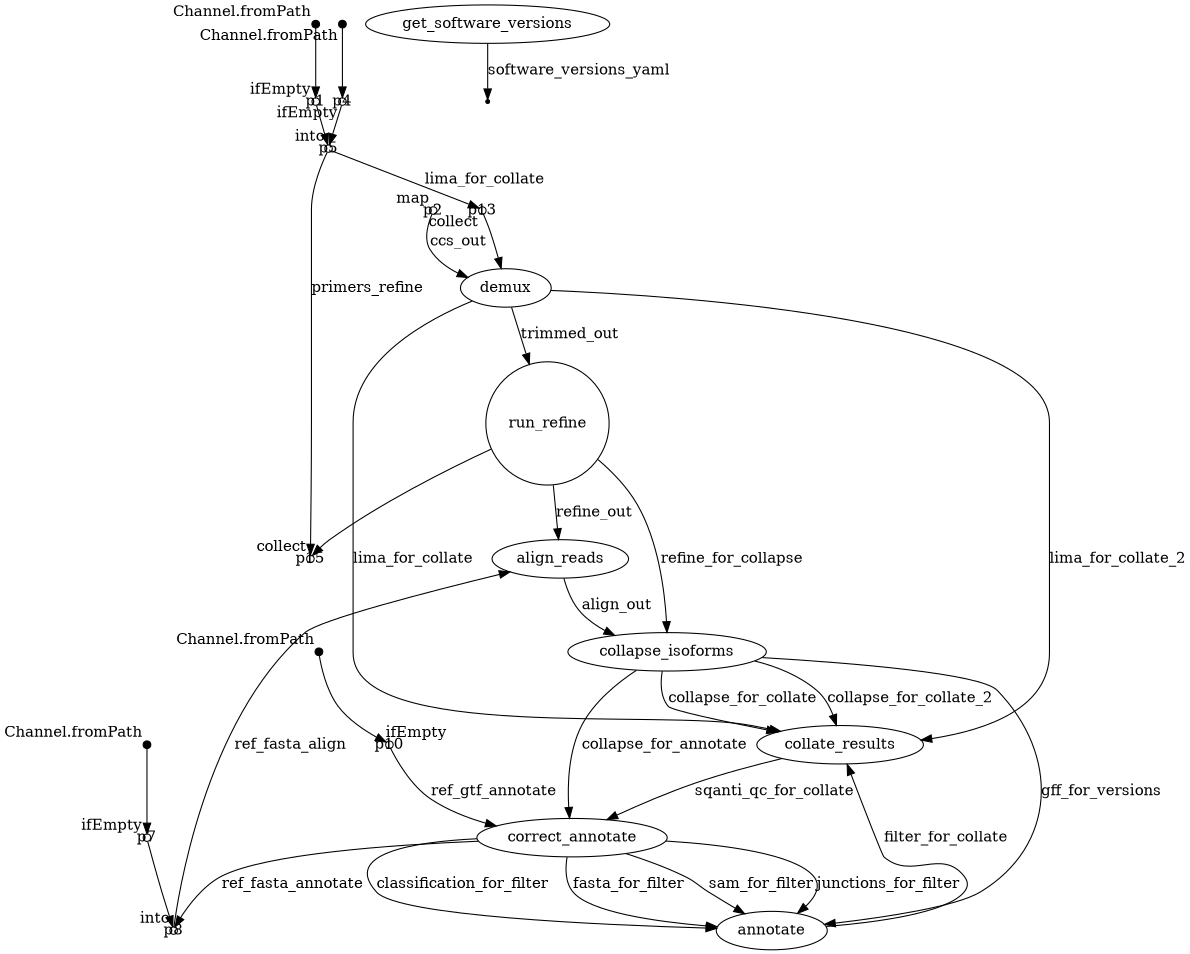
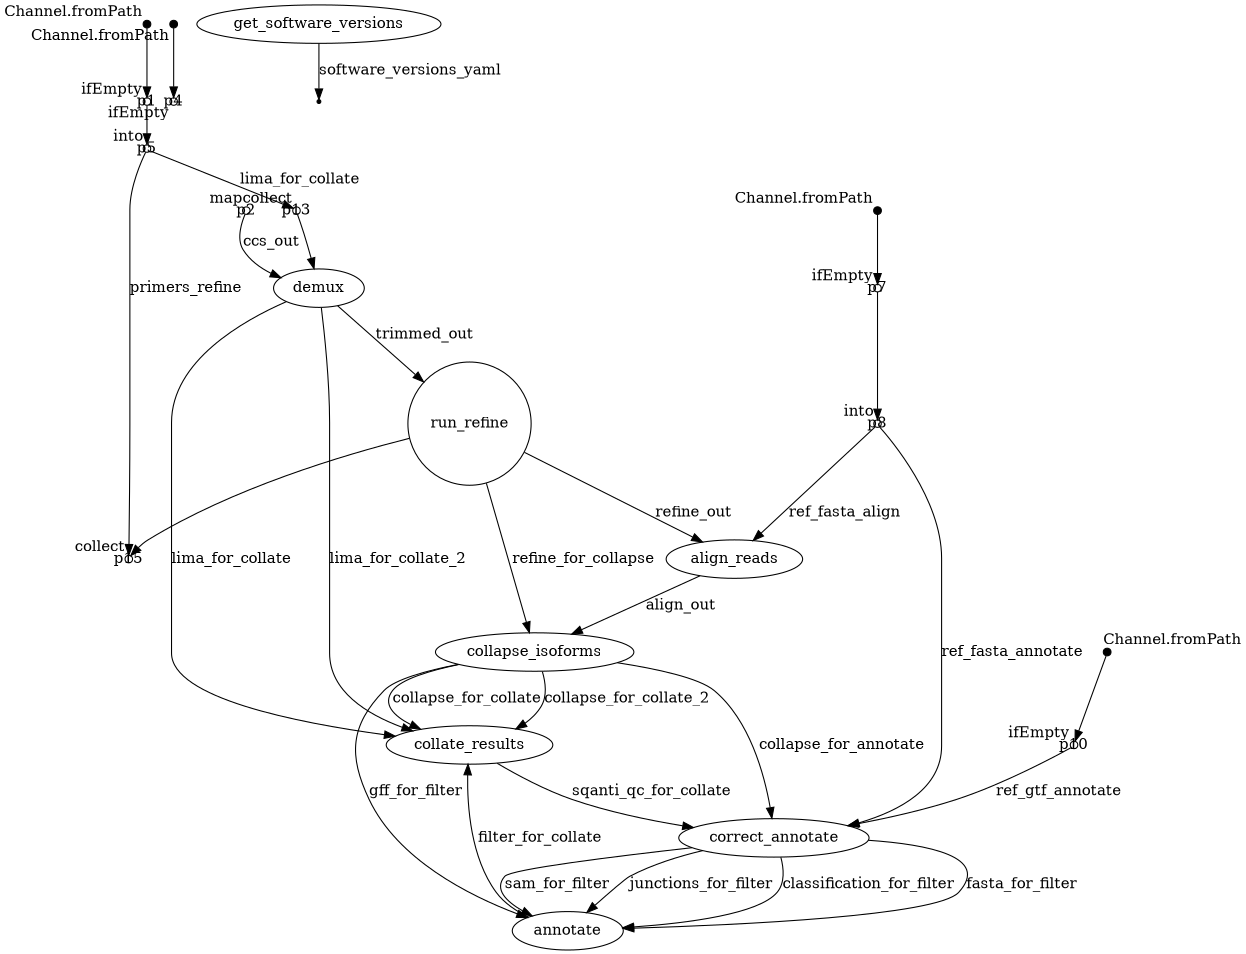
(337, 120) -> none
(1101, 791) -> (416, 791)
(319, 854) -> (942, 639)
